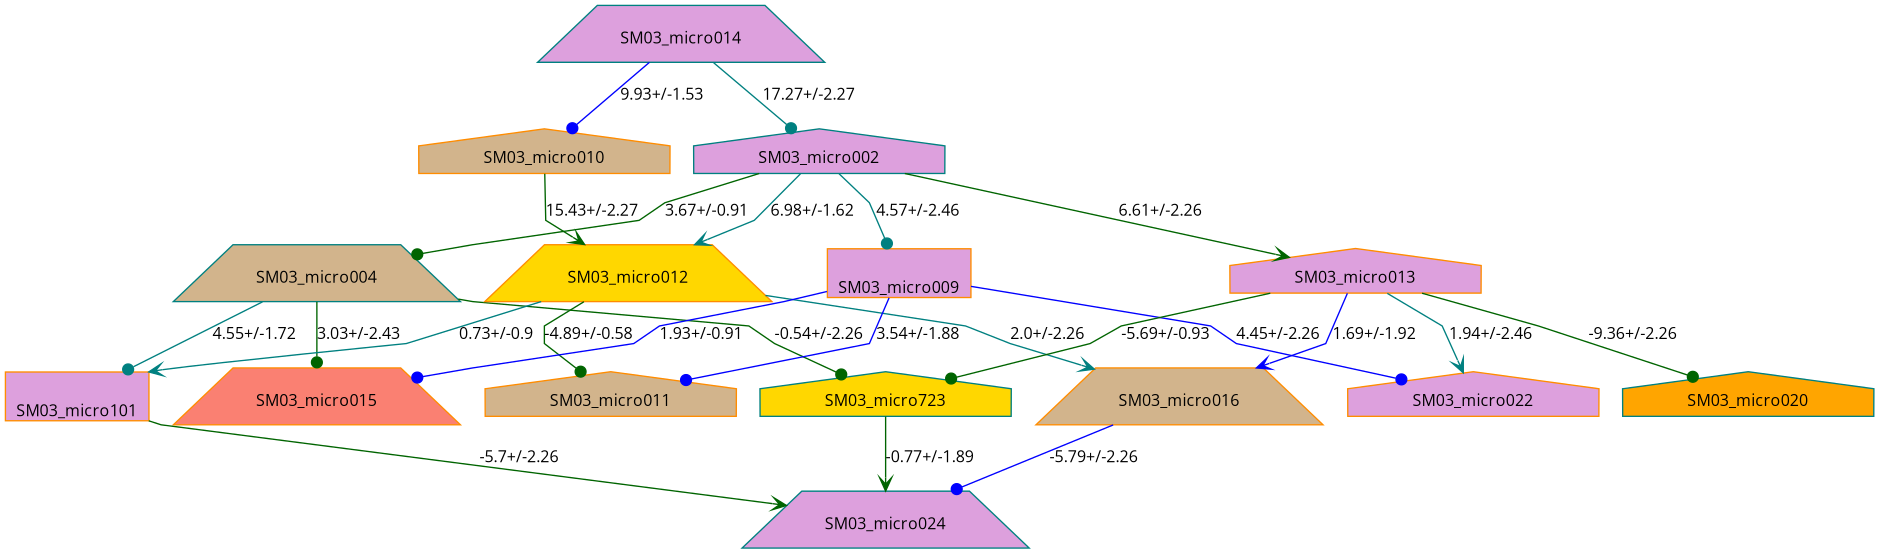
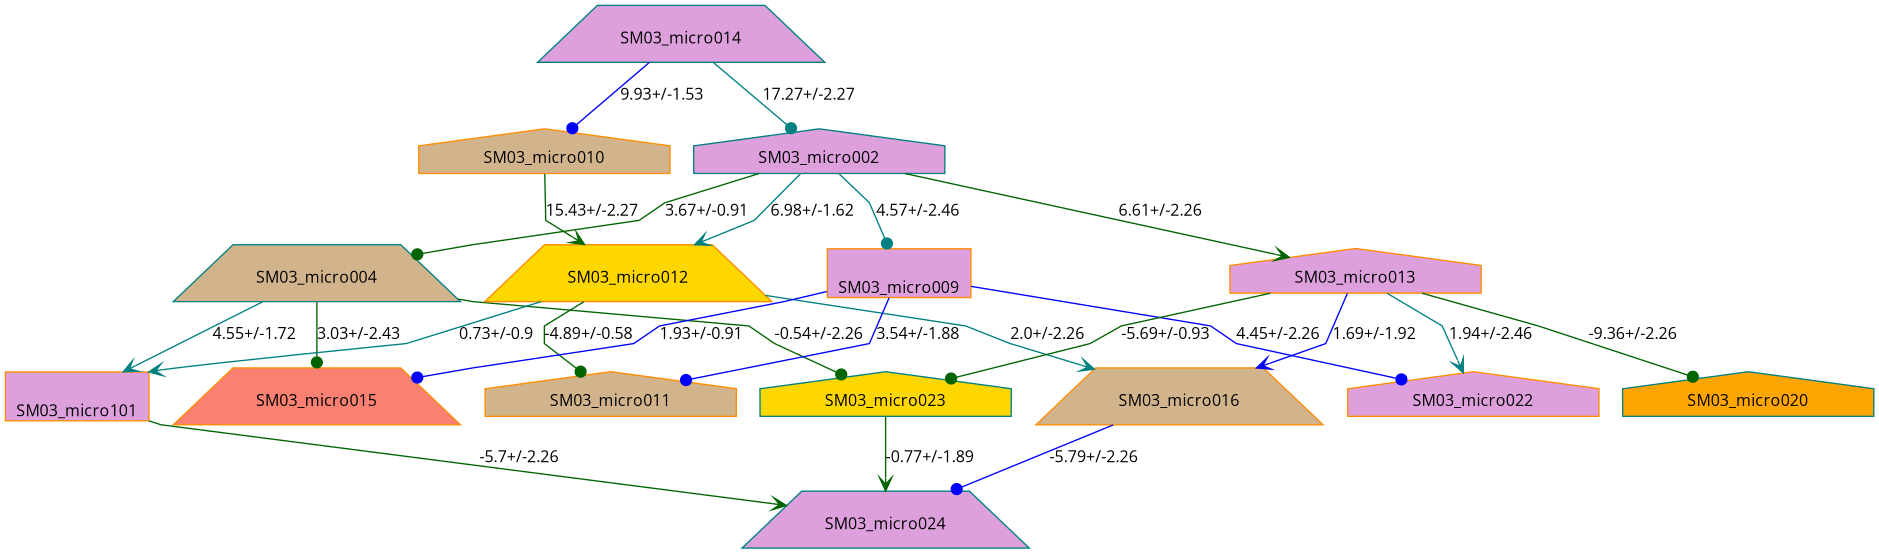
(198, 334) -> (199, 334)
(886, 396) -> (886, 396)
